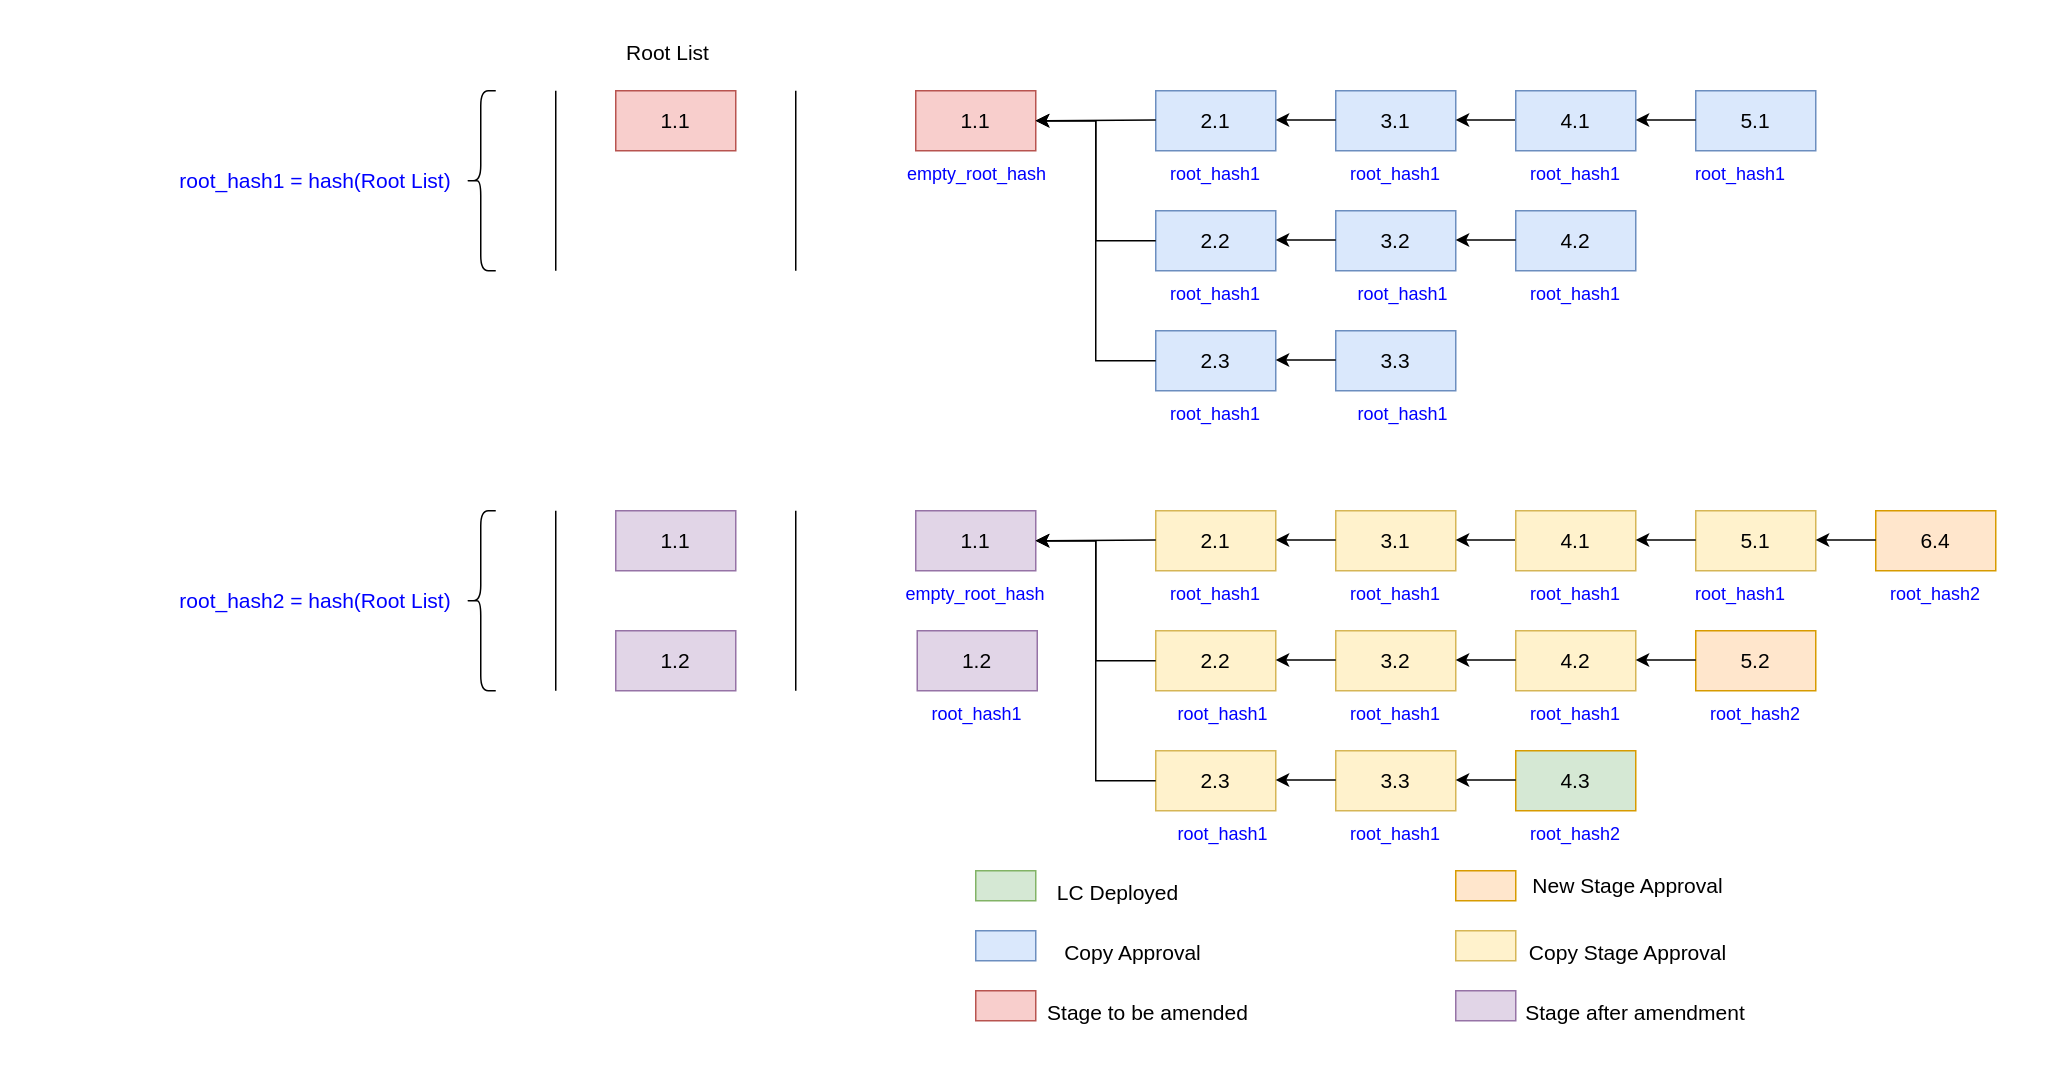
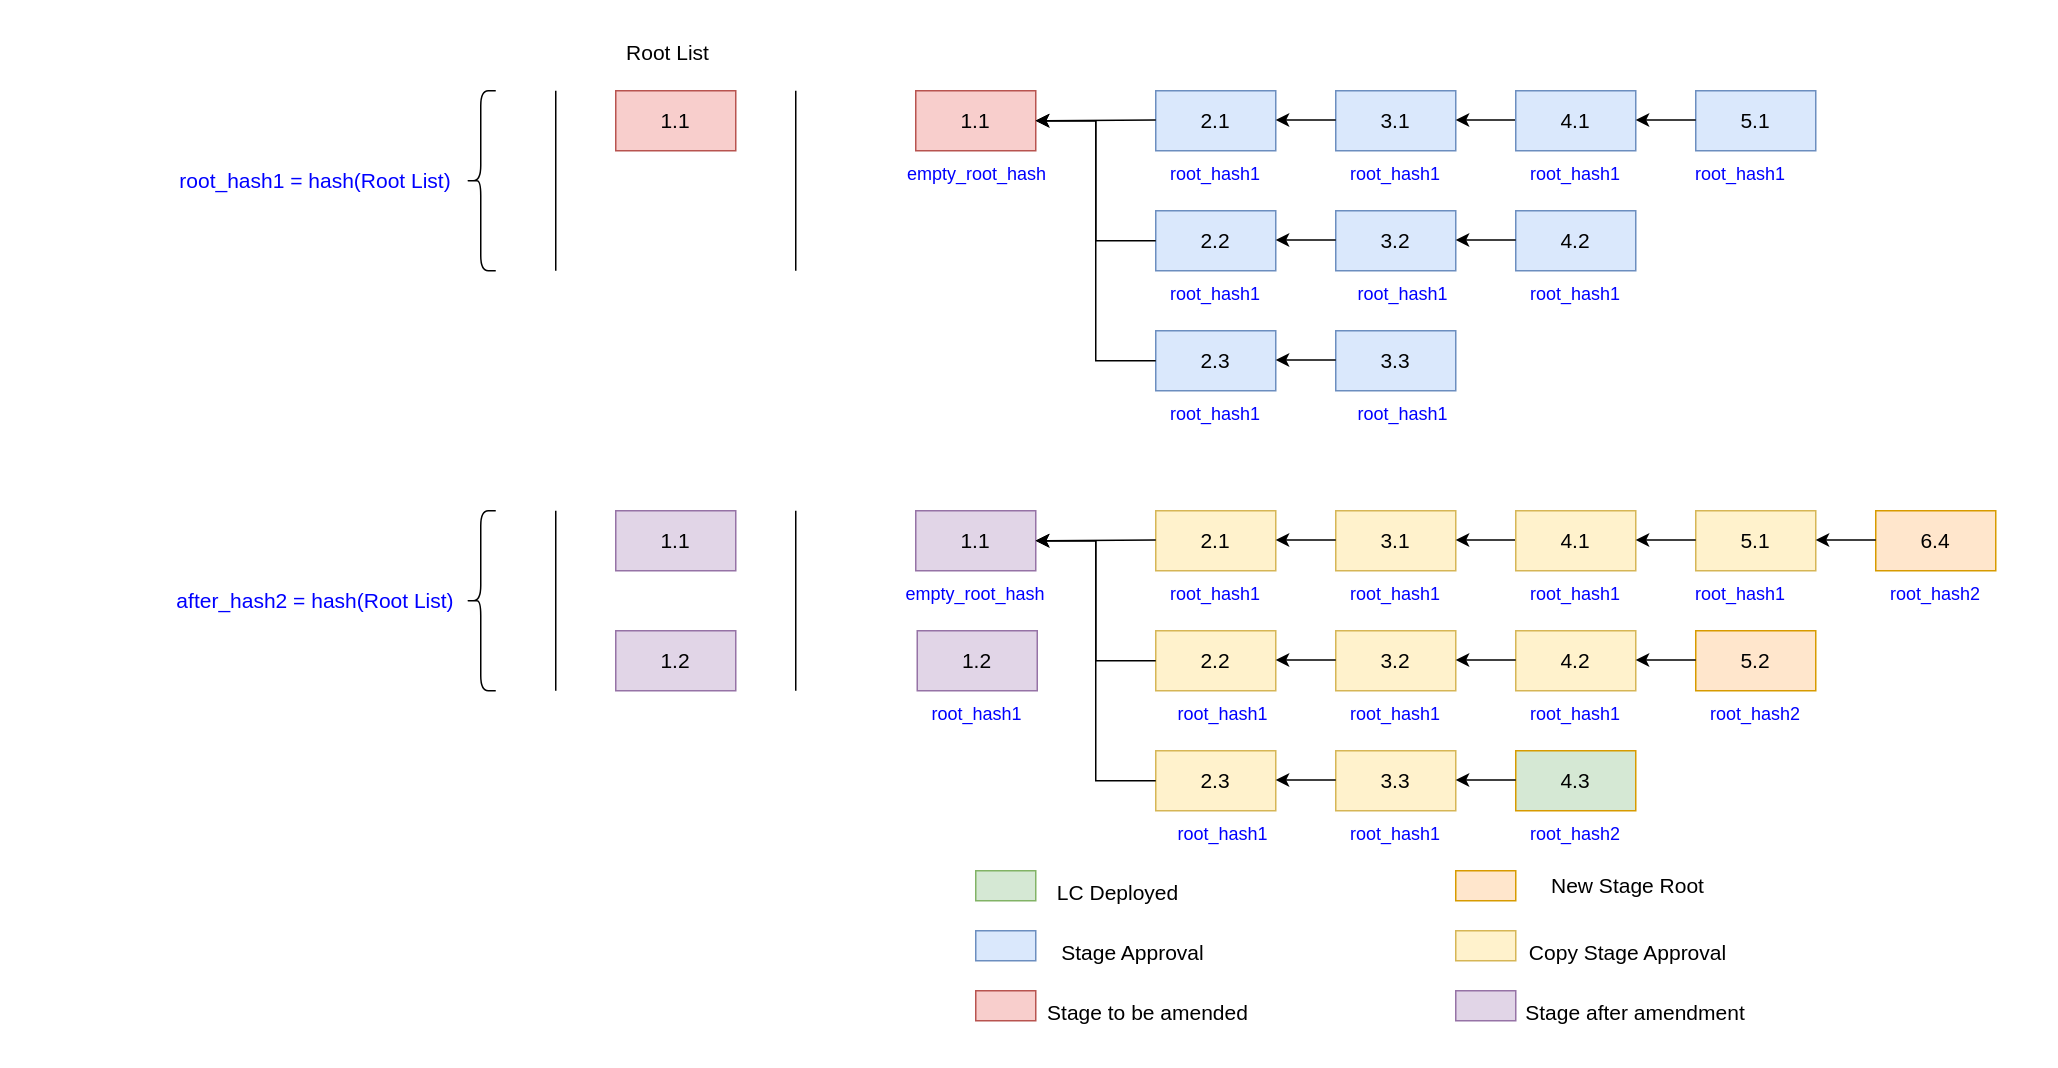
(316, 601) -> (316, 601)
(1628, 886) -> (1628, 886)
(1133, 953) -> (1133, 953)
